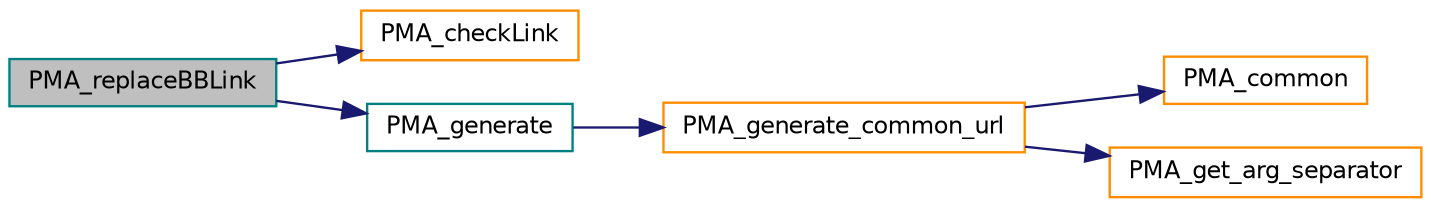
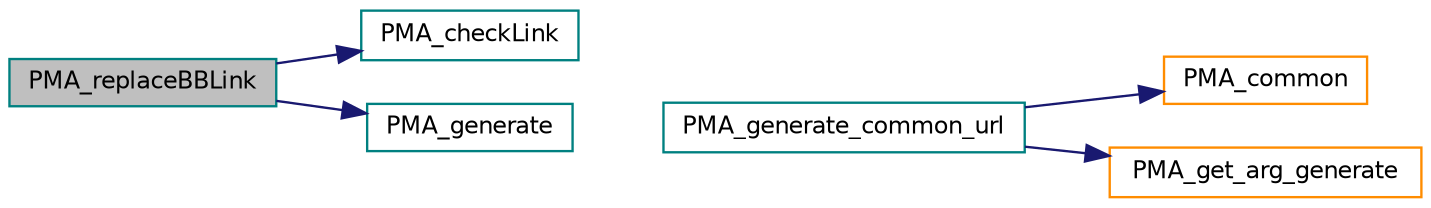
(470, 35) -> (470, 35)
(606, 128) -> none
(844, 128) -> (844, 128)
(1266, 172) -> (1266, 172)
